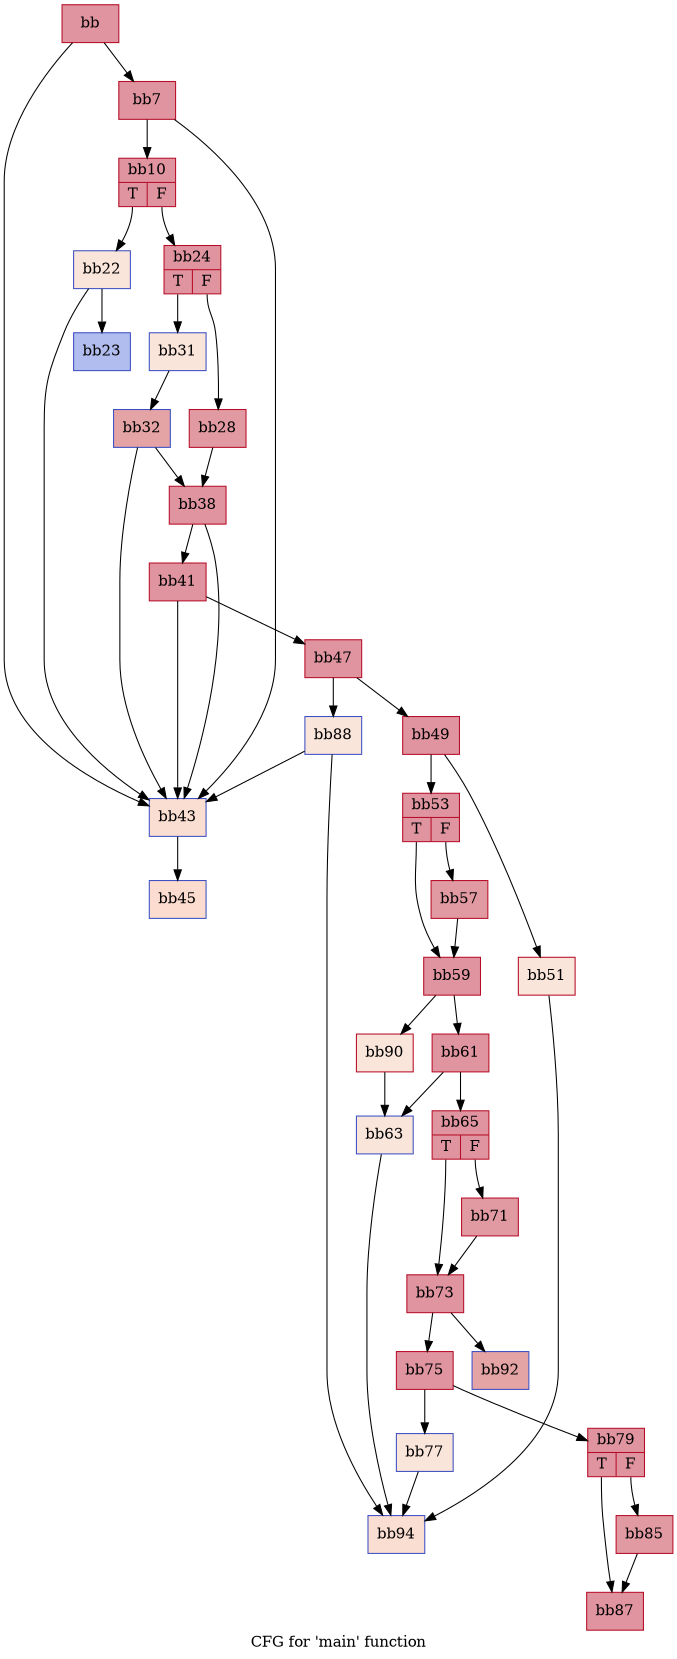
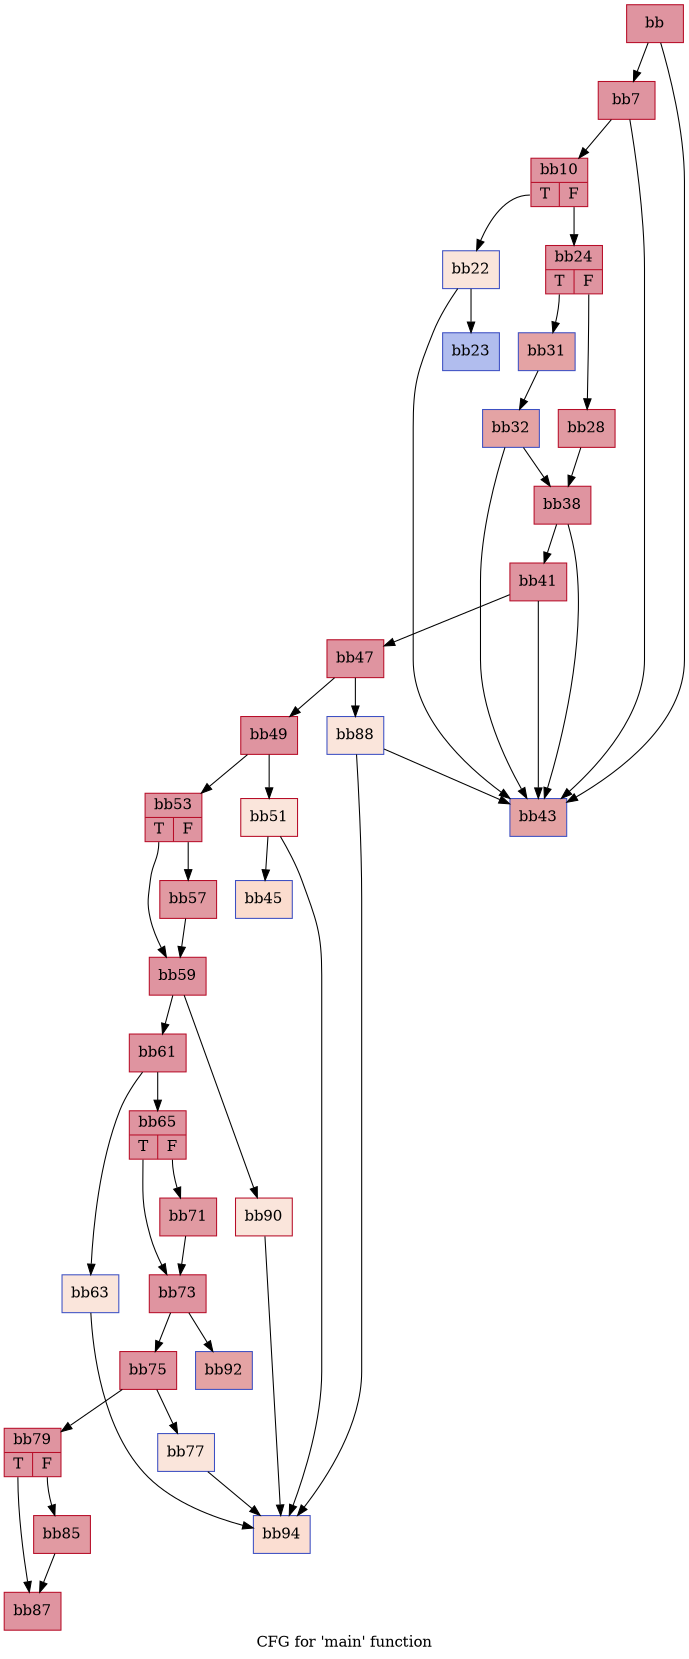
(178, 352) -> (547, 352)
(178, 817) -> (538, 817)
(178, 853) -> (267, 853)
(385, 1089) -> (273, 1370)
